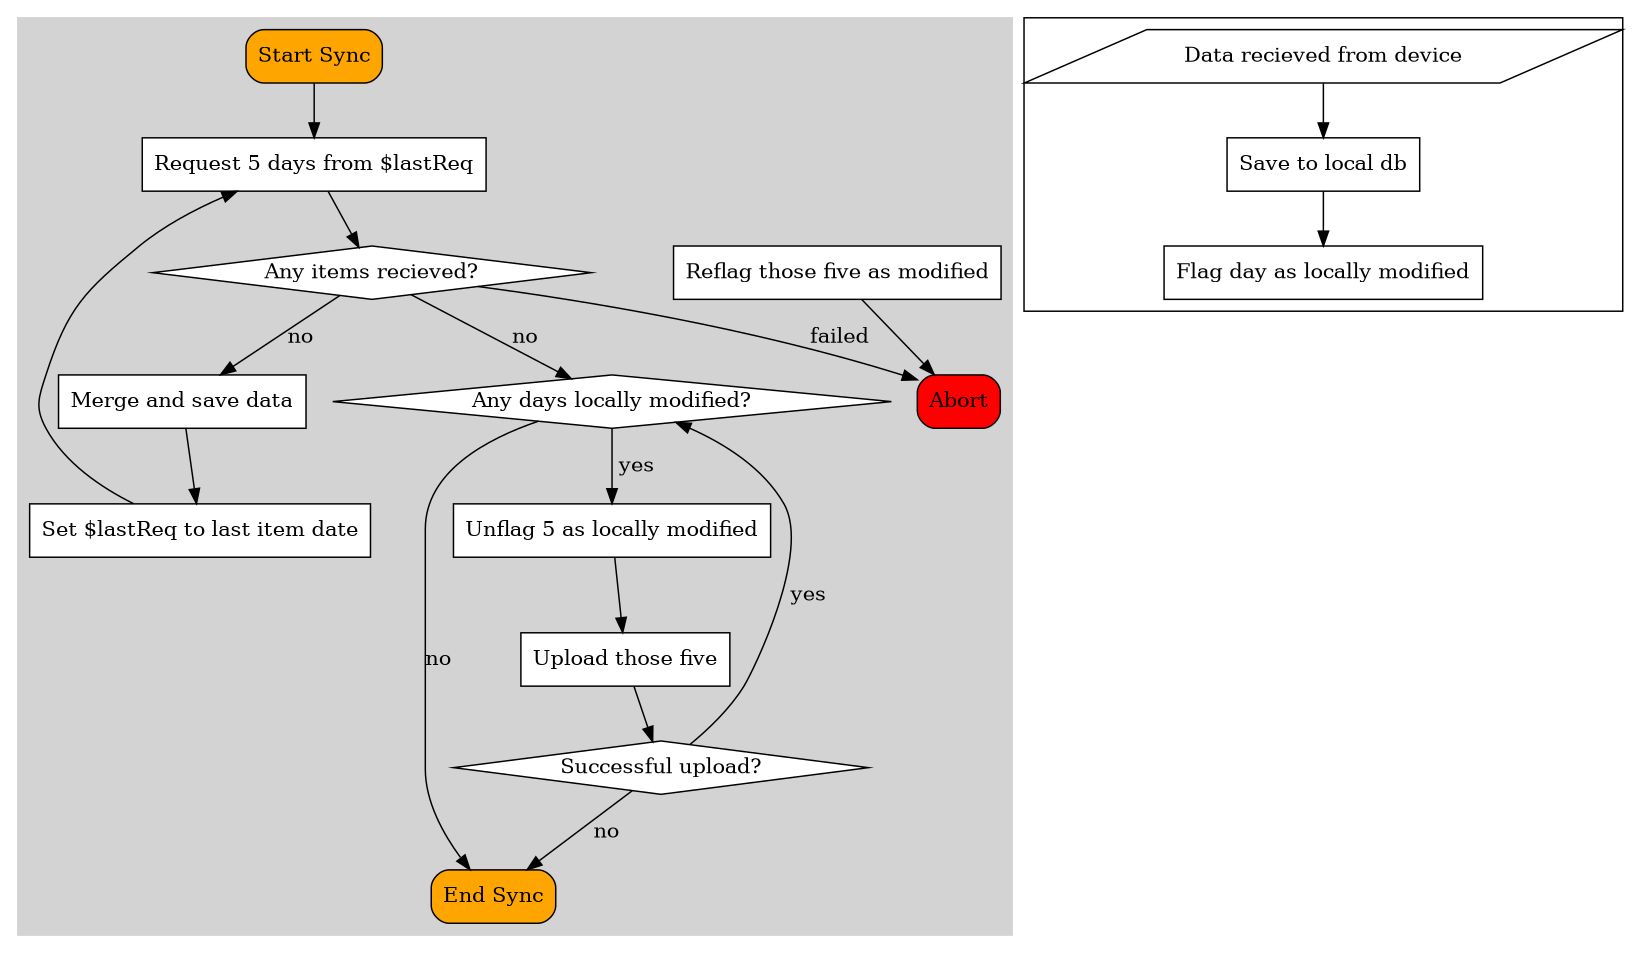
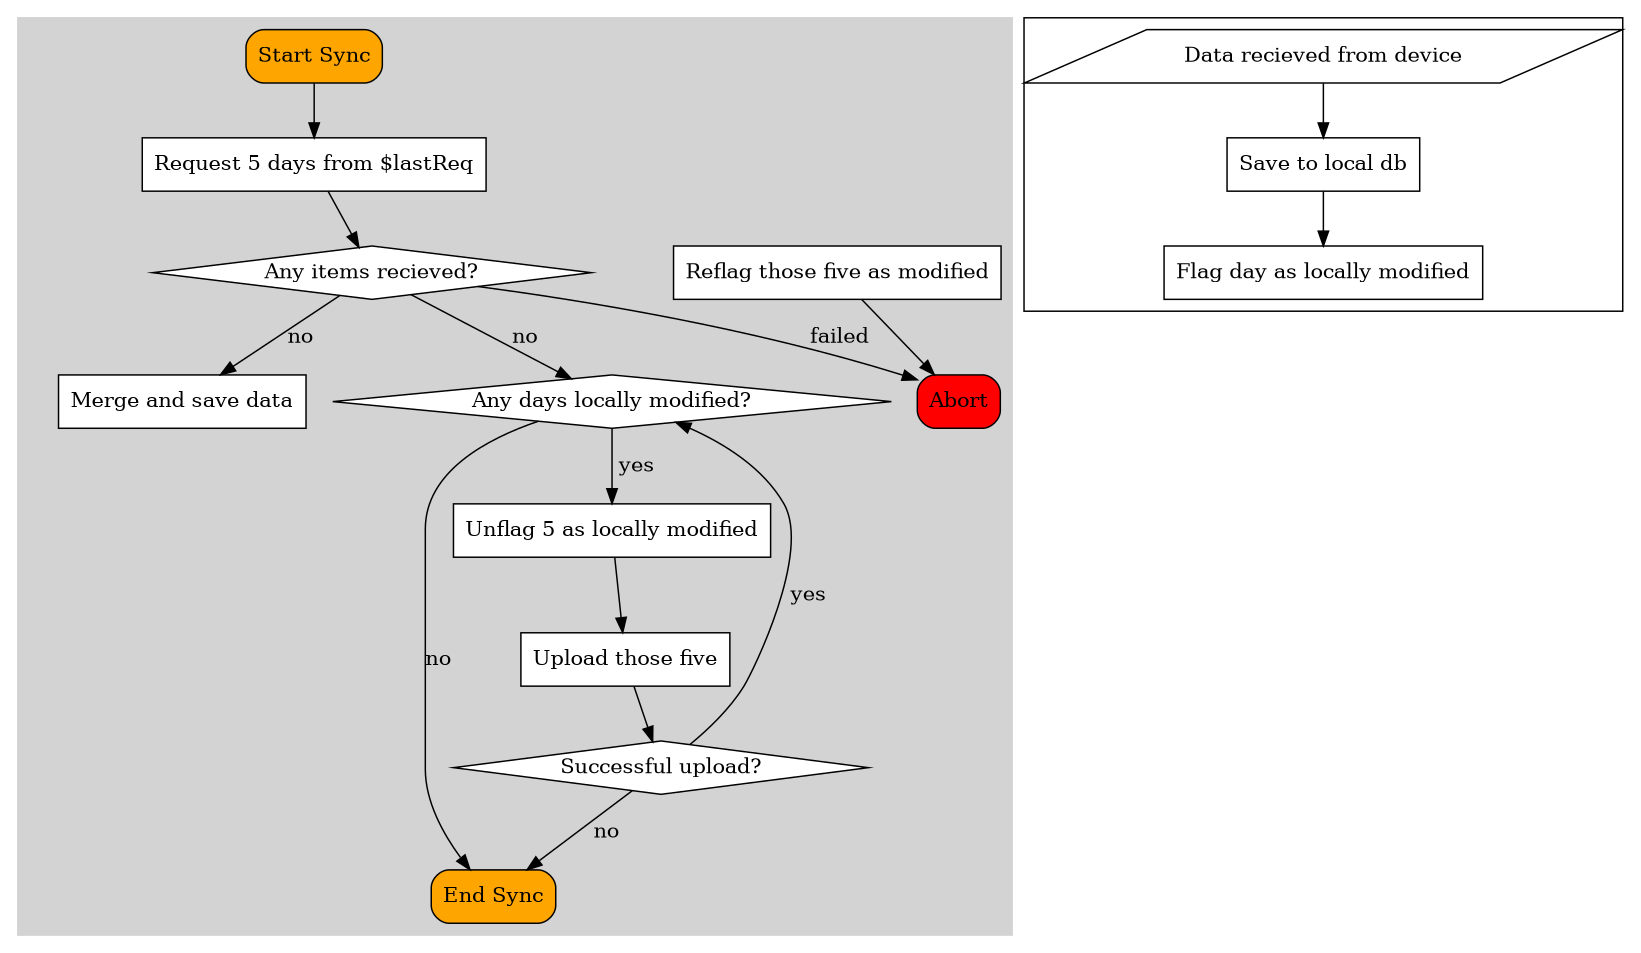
(200, 531) -> none
